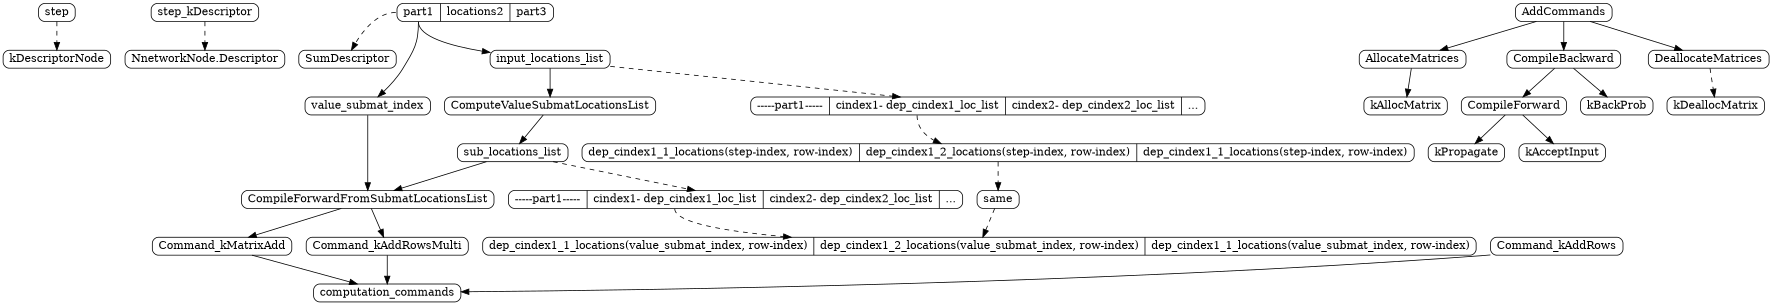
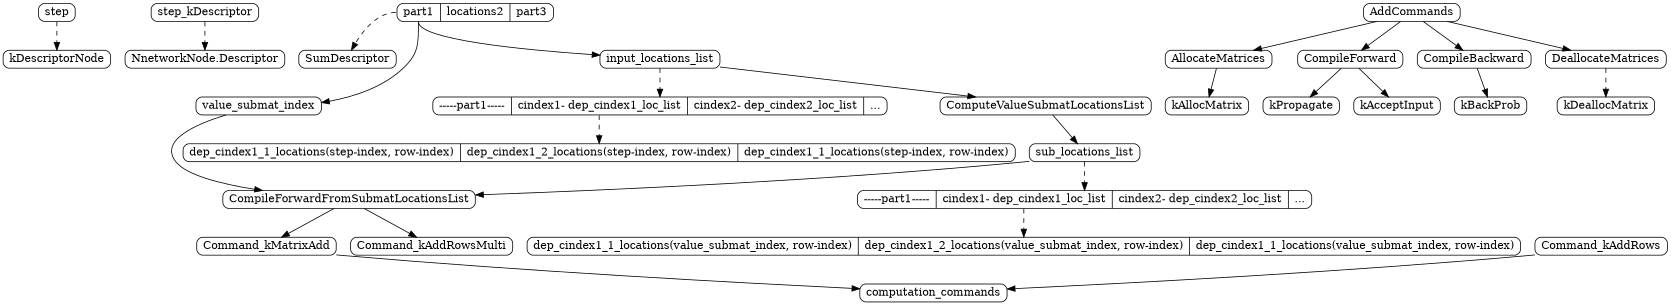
(1542, 80) -> (1384, 33)
(998, 199) -> none
(387, 266) -> none
